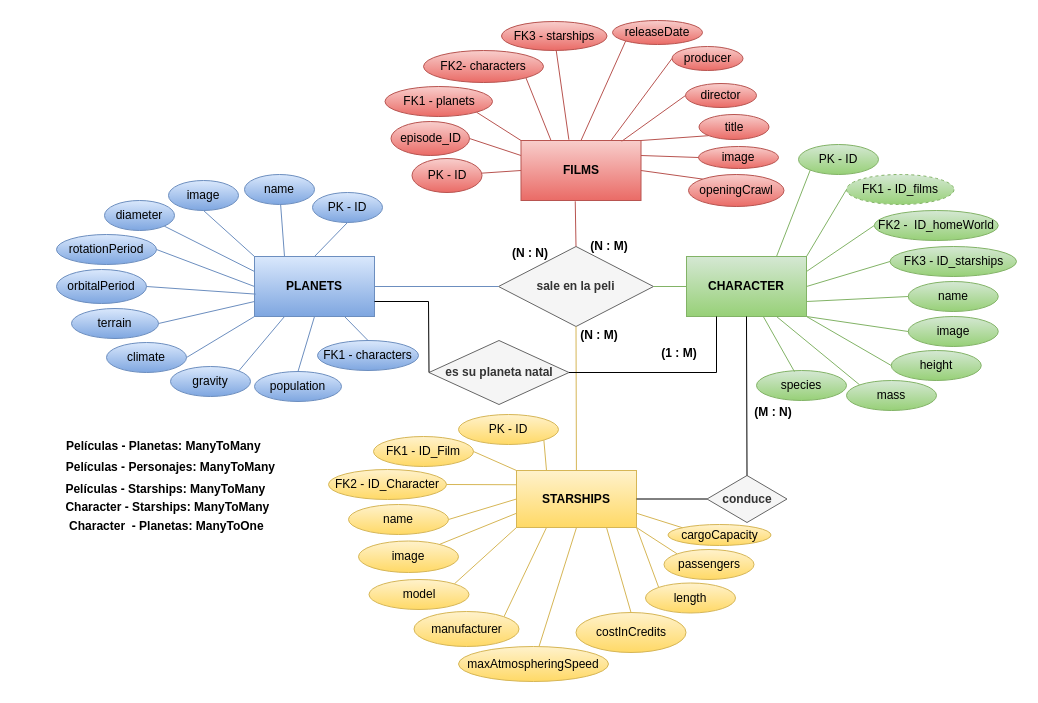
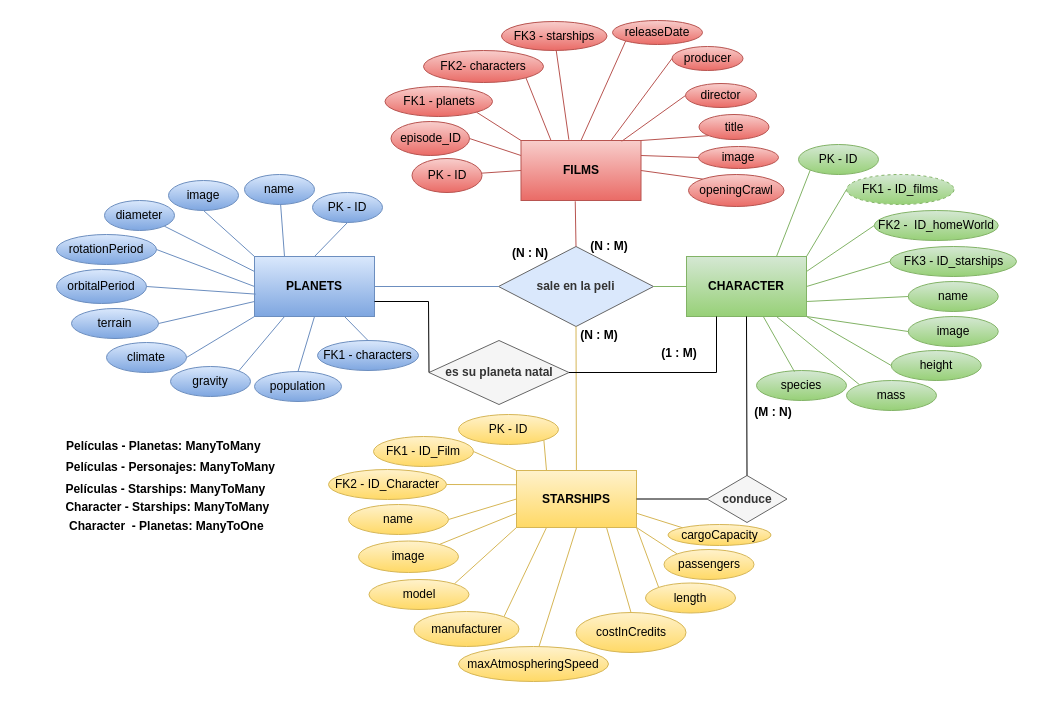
(576, 287) -> (576, 287)
